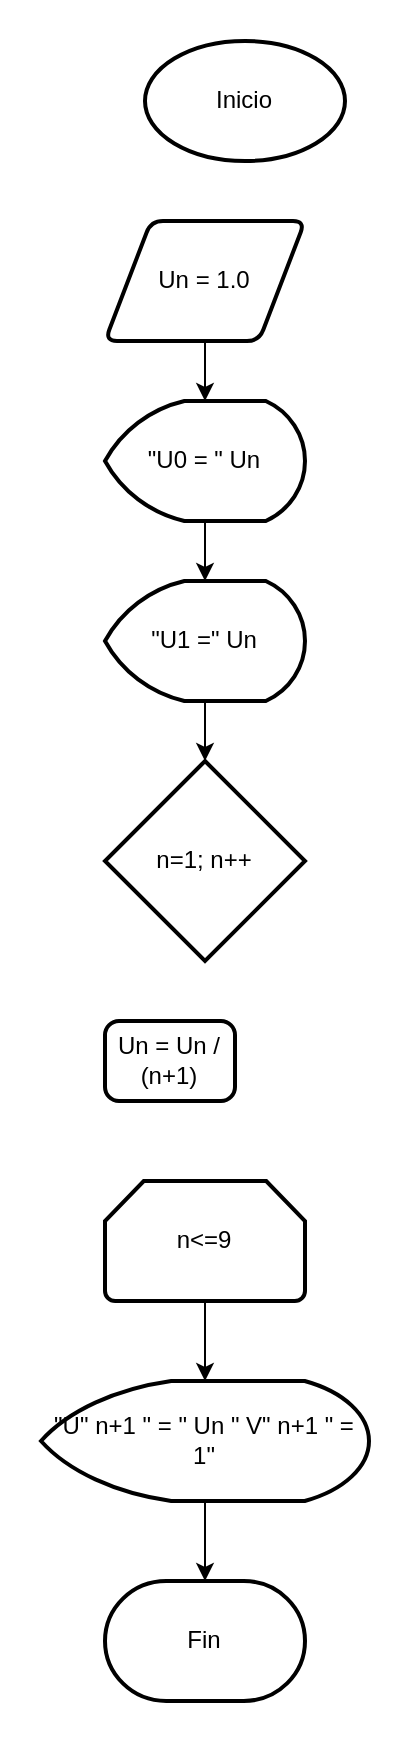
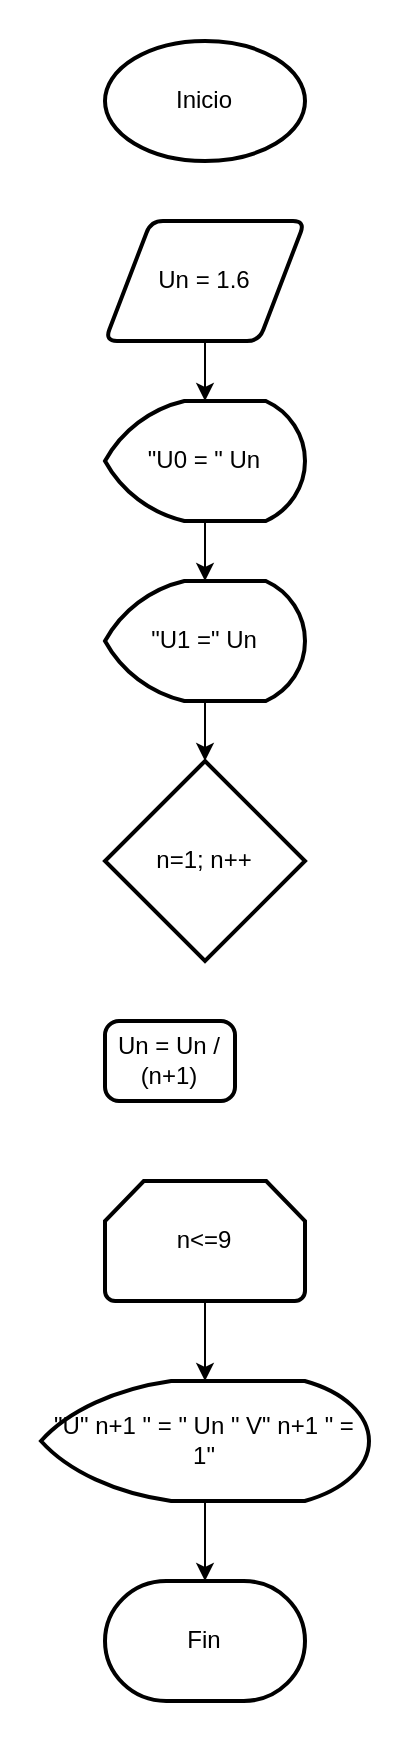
(245, 101) -> (205, 101)
(205, 281) -> (205, 281)
